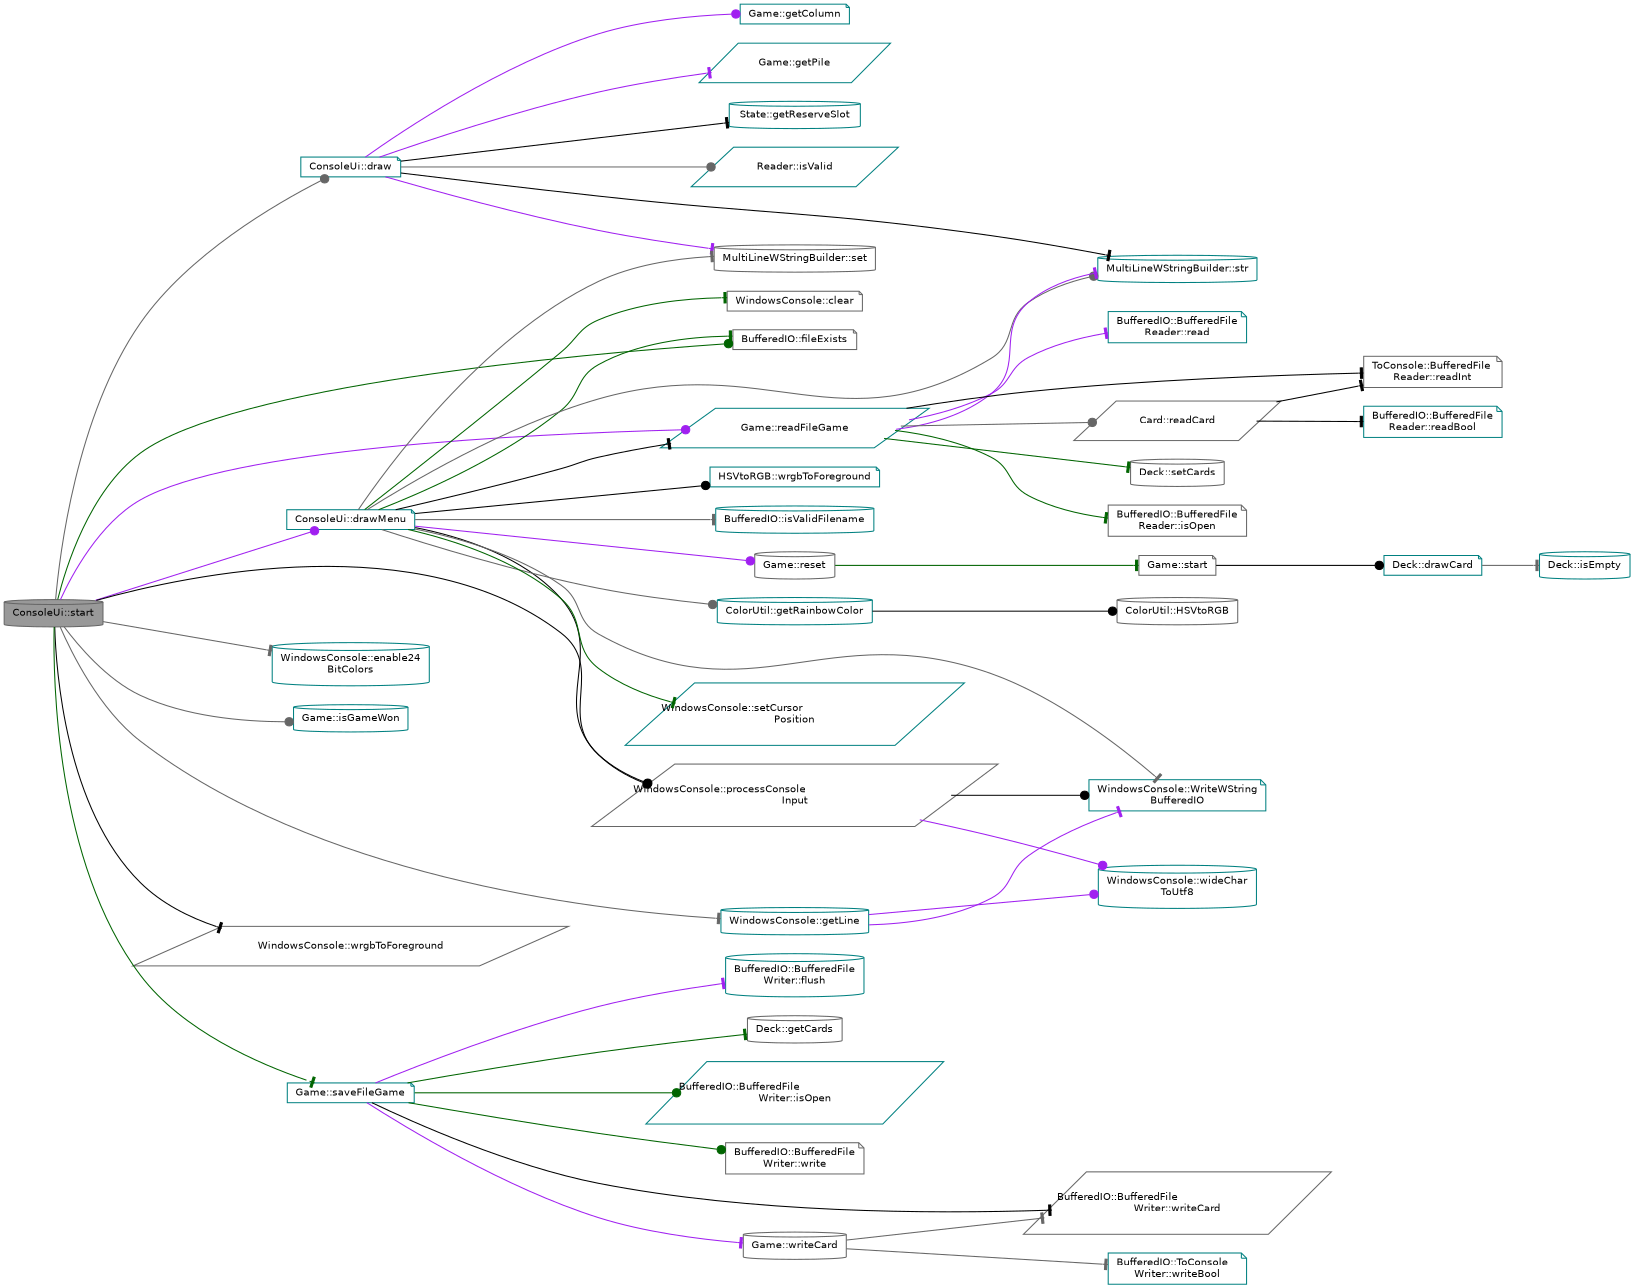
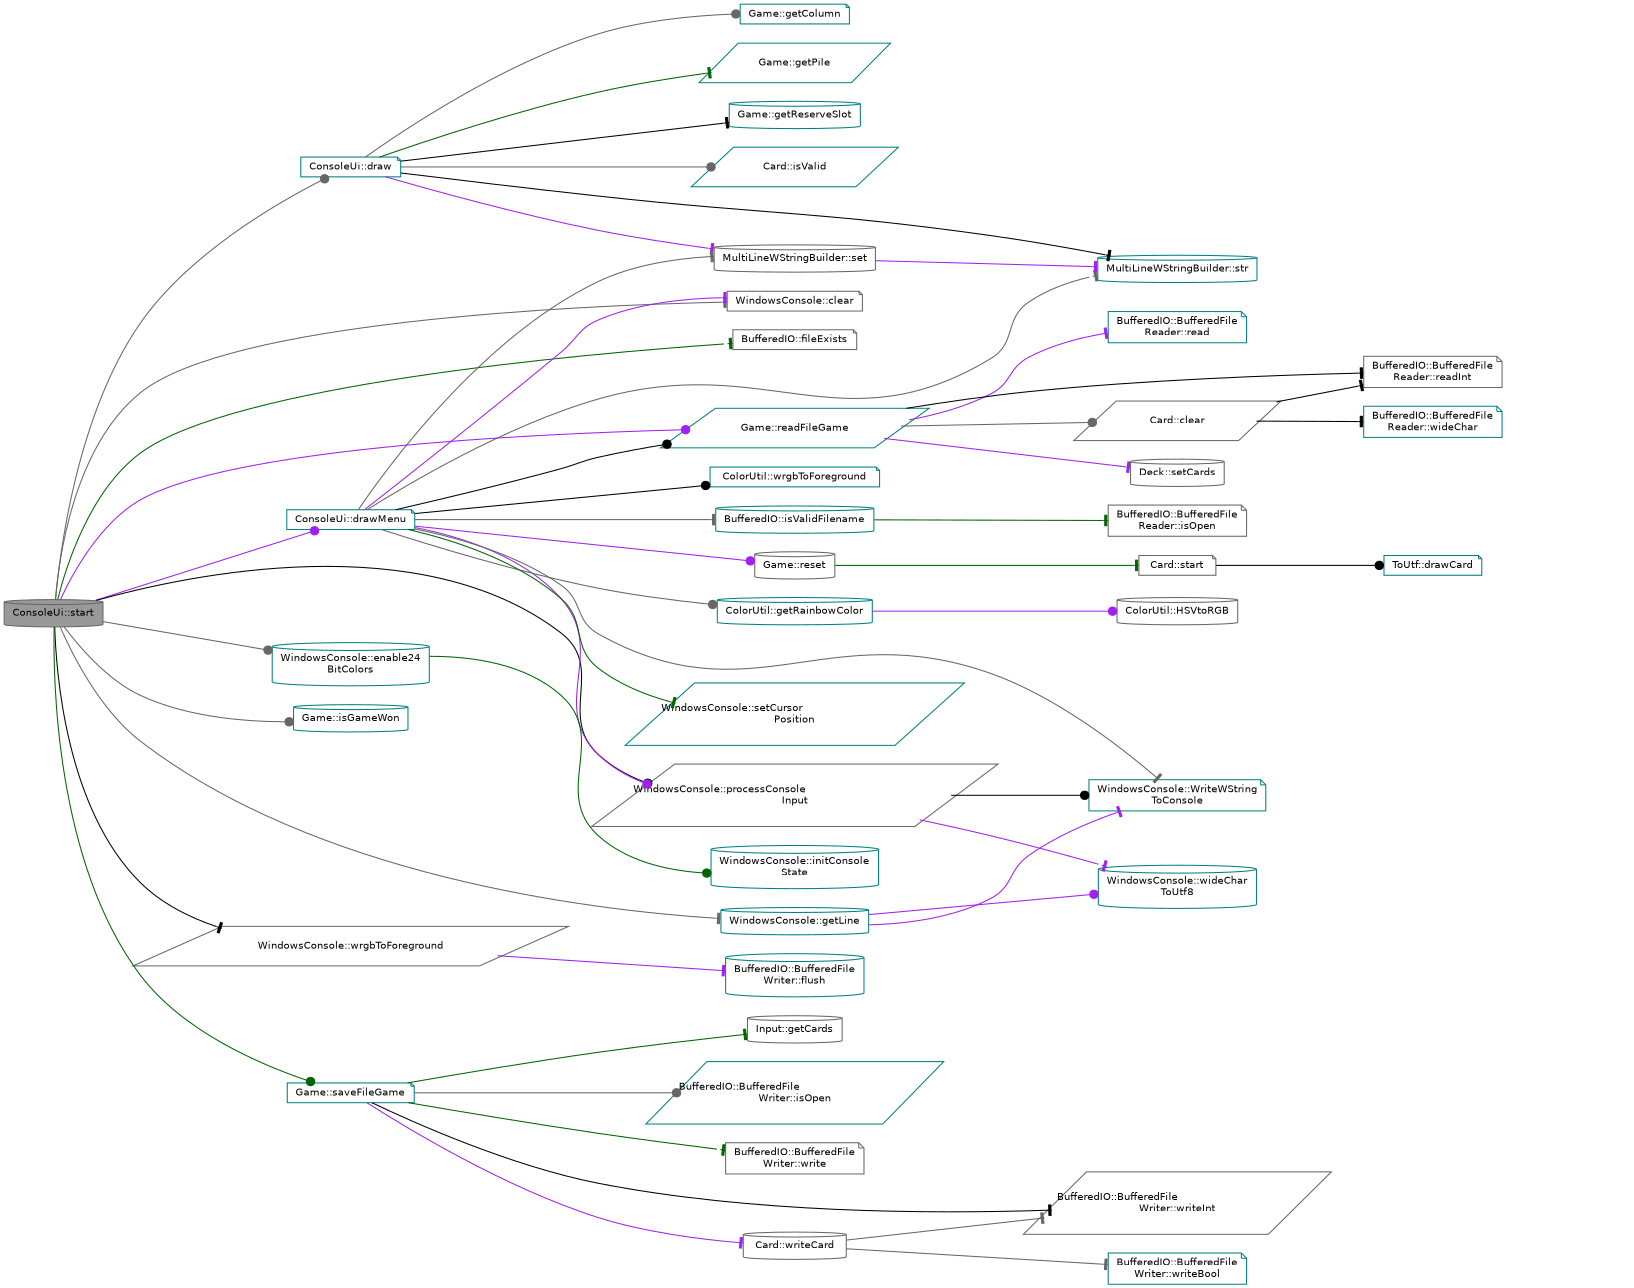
(538, 57) -> (538, 57)
(541, 107) -> (541, 107)
(795, 115) -> (795, 115)
(795, 167) -> (795, 167)
none -> (312, 336)
(1008, 364) -> (984, 264)
(1433, 372) -> (1433, 372)
(532, 376) -> (532, 376)
(737, 387) -> (737, 387)
(342, 389) -> (342, 389)
(1177, 421) -> (1177, 421)
(1433, 422) -> (1433, 422)
(539, 427) -> none
(1005, 453) -> (1005, 453)
(1004, 467) -> (988, 520)
(531, 477) -> (531, 477)
(795, 477) -> (795, 477)
(1177, 565) -> (1177, 565)
(1433, 565) -> (1433, 565)
(1585, 565) -> none
(990, 611) -> (990, 611)
(575, 622) -> (575, 622)
(185, 636) -> (185, 636)
(1177, 795) -> (1177, 795)
(1010, 840) -> (1010, 840)
none -> (795, 867)
(101, 903) -> (101, 903)
(545, 1022) -> (609, 963)
(795, 1029) -> (795, 1029)
(543, 1093) -> (543, 1093)
(562, 1128) -> (562, 1128)
(1177, 1203) -> (1177, 1203)
(795, 1246) -> (795, 1246)
(1177, 1269) -> (1177, 1269)
